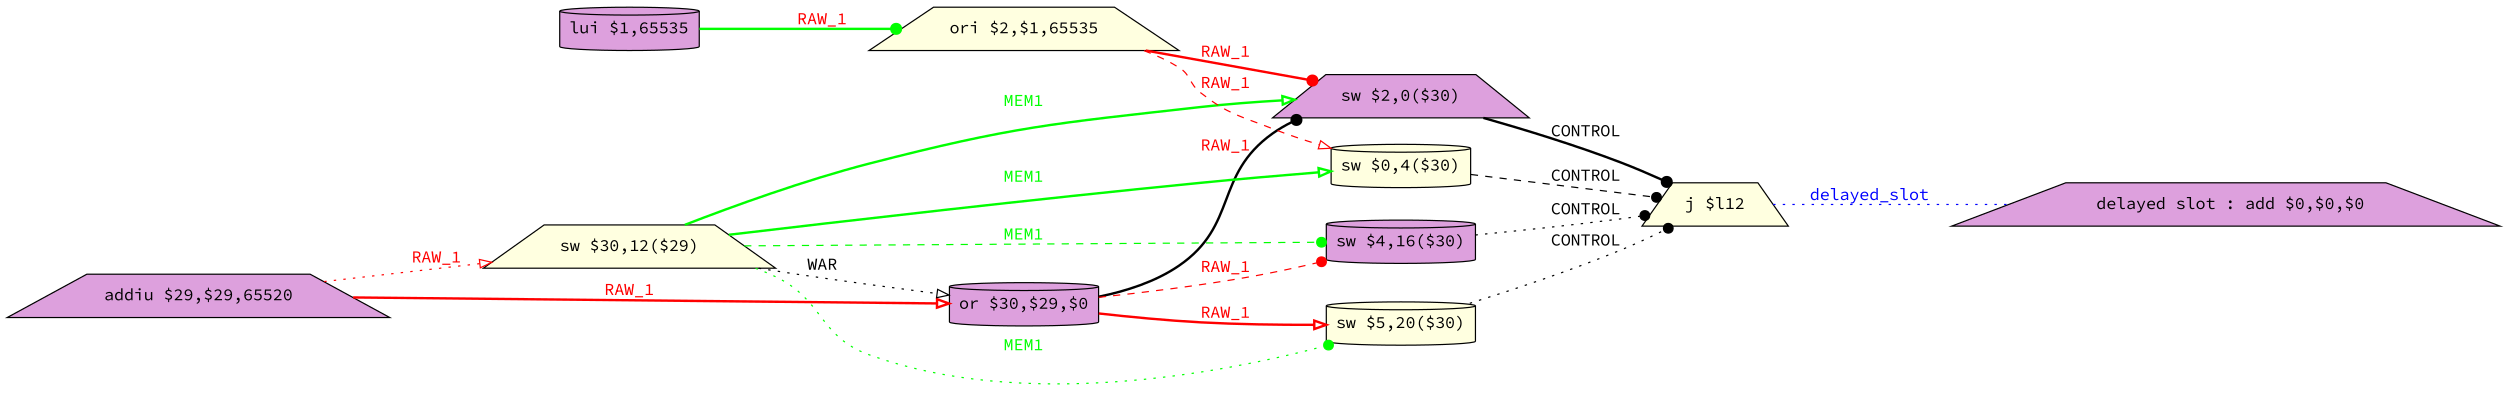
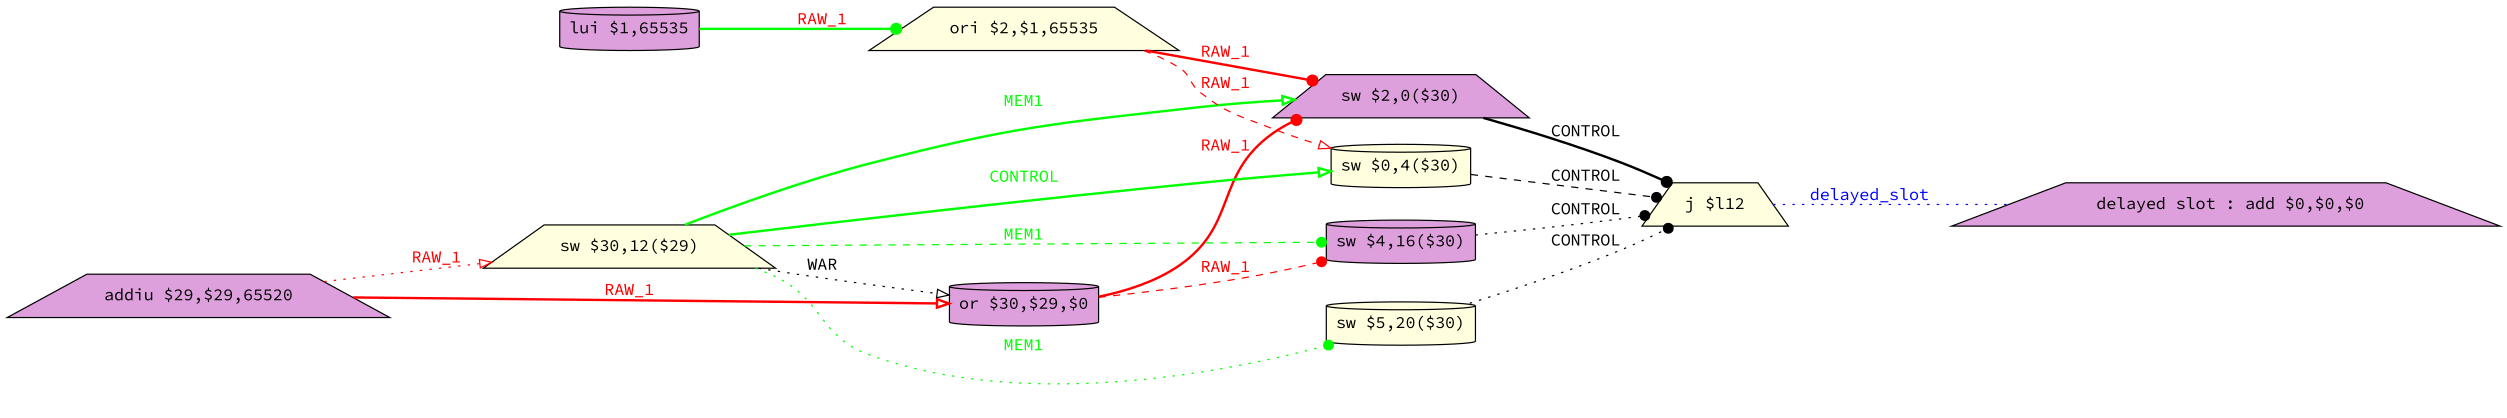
(1024, 177) -> (1024, 177)
(1213, 229) -> (1213, 229)
(1206, 323) -> none
